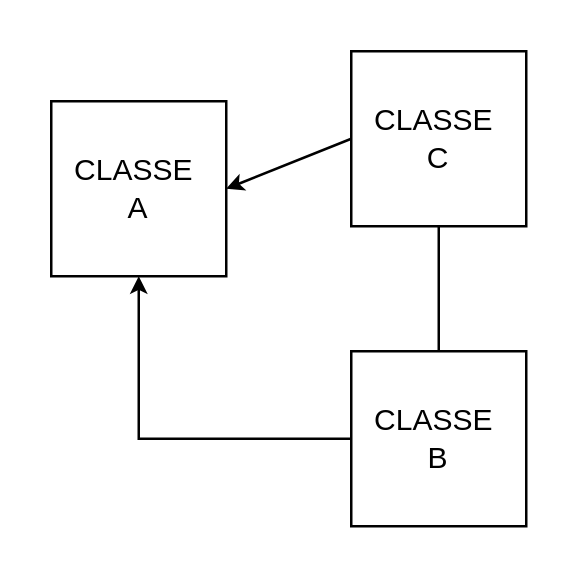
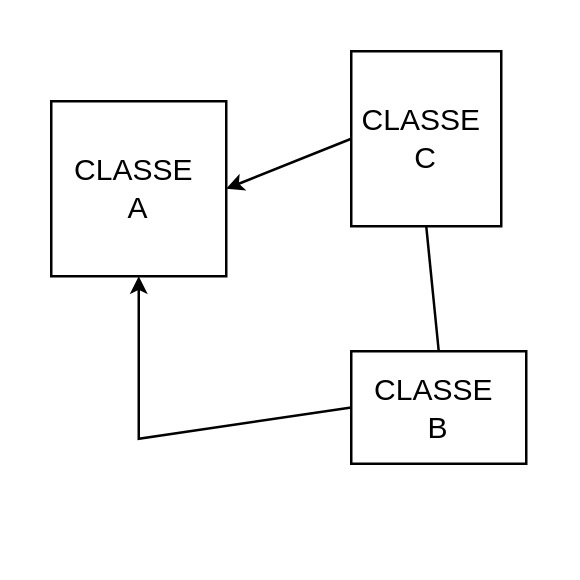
(439, 139) -> (426, 139)
(439, 439) -> (439, 408)
